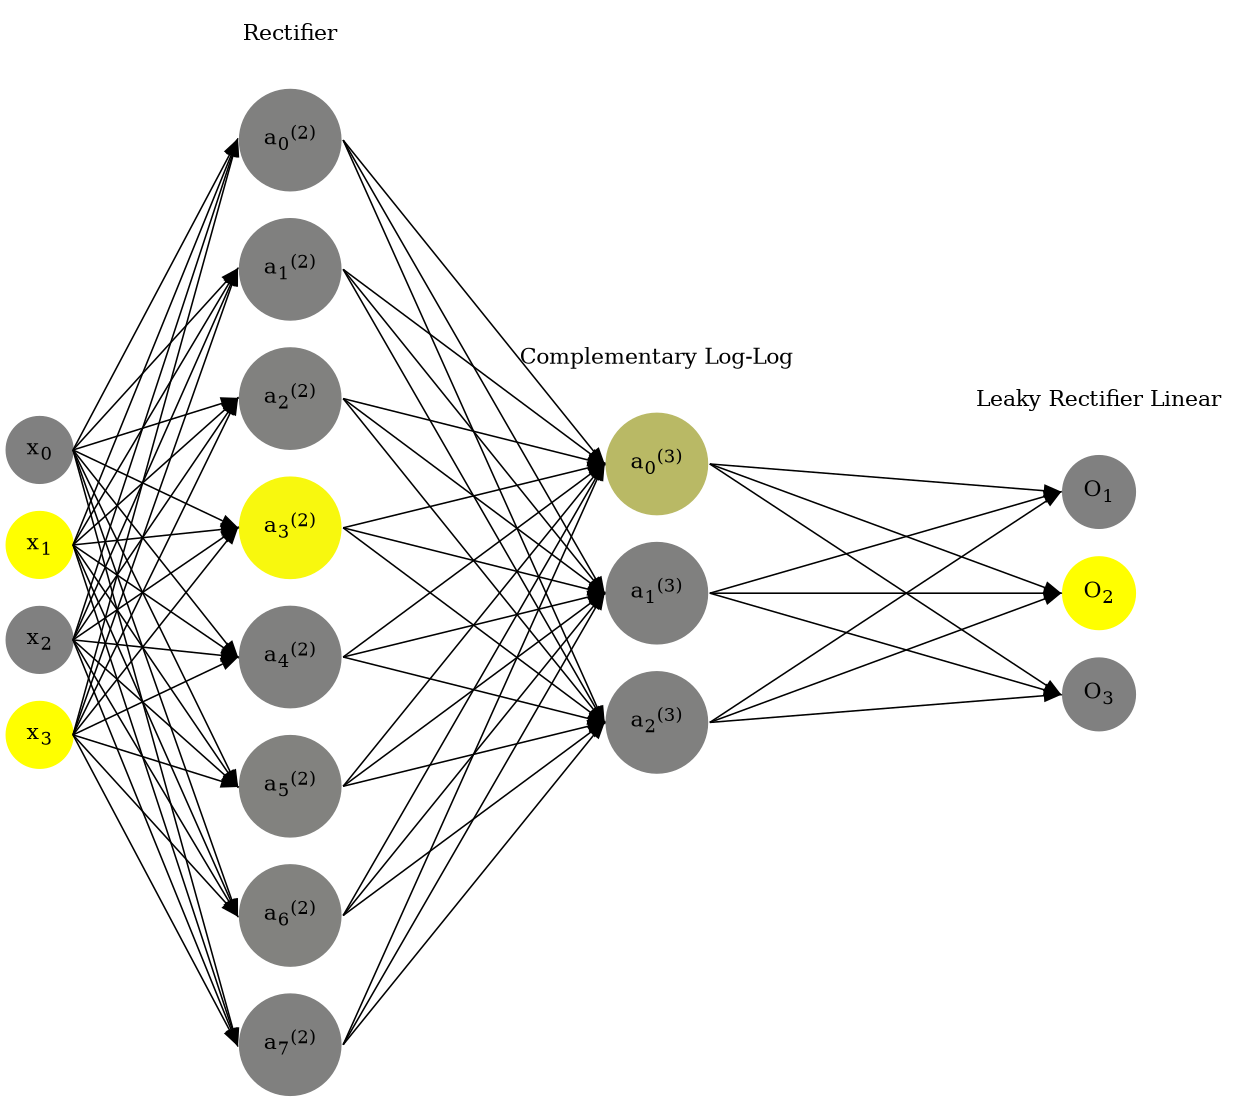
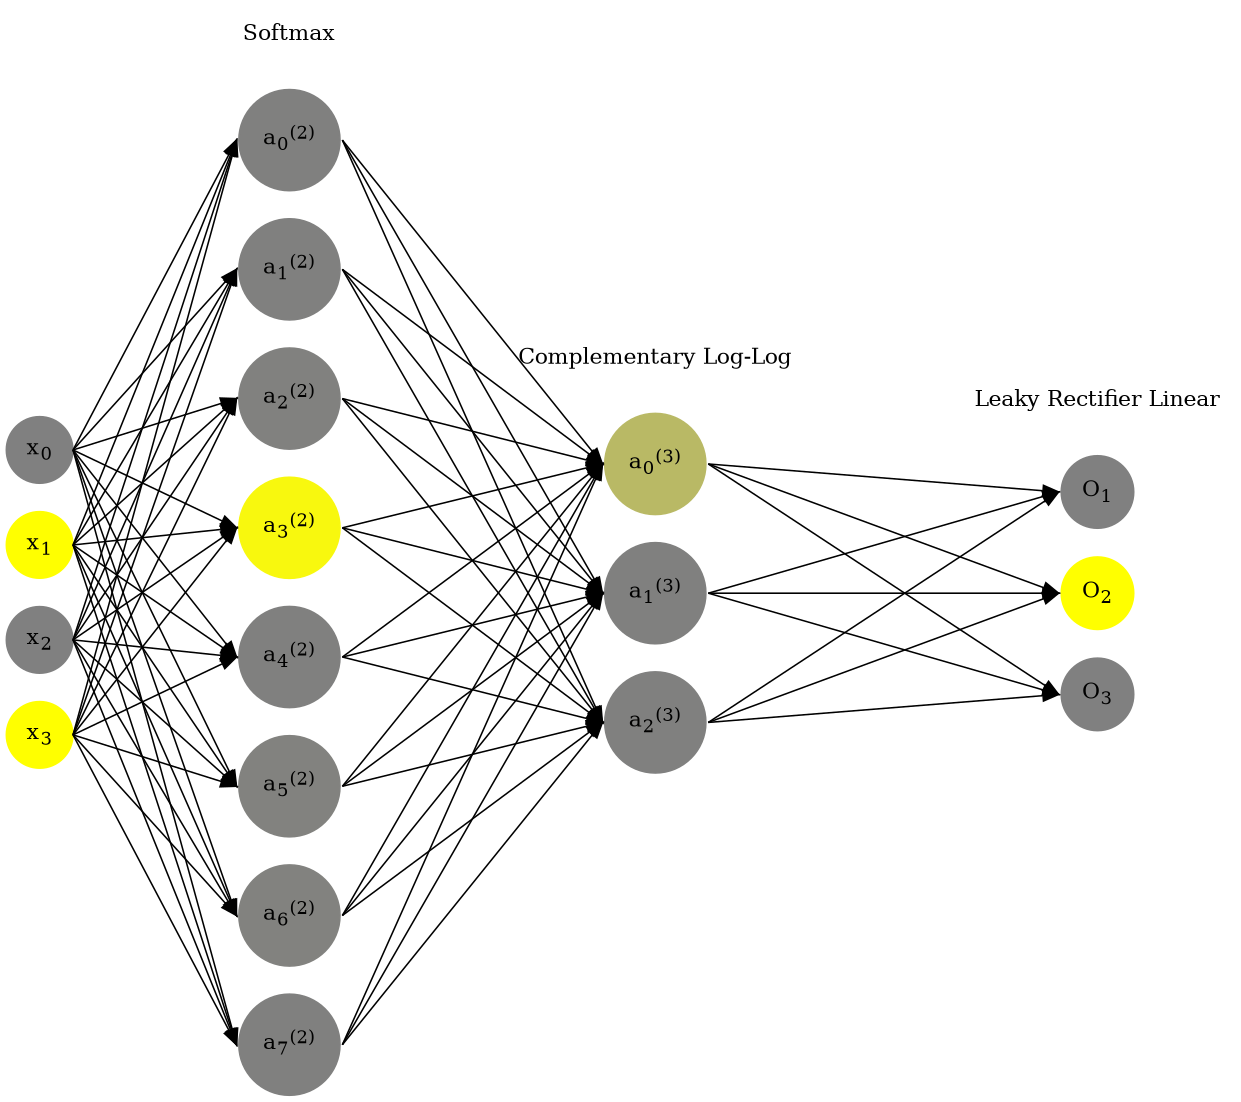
(290, 34) -> (289, 34)
